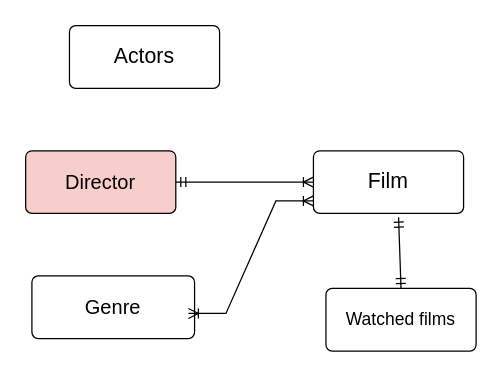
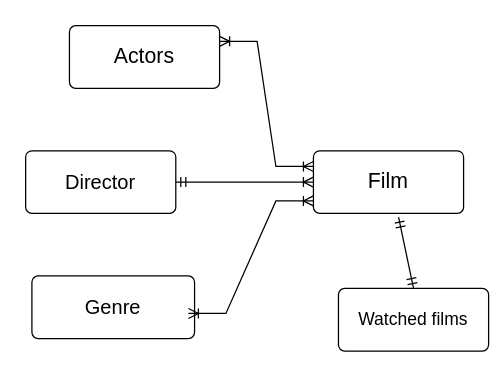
none -> (266, 104)
(101, 182) -> (101, 182)
(401, 319) -> (413, 319)
